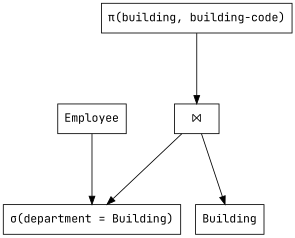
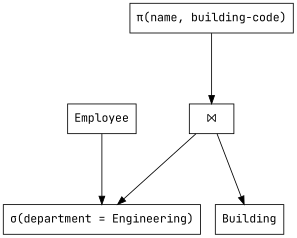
(197, 18) -> (212, 18)
(92, 219) -> (102, 219)
